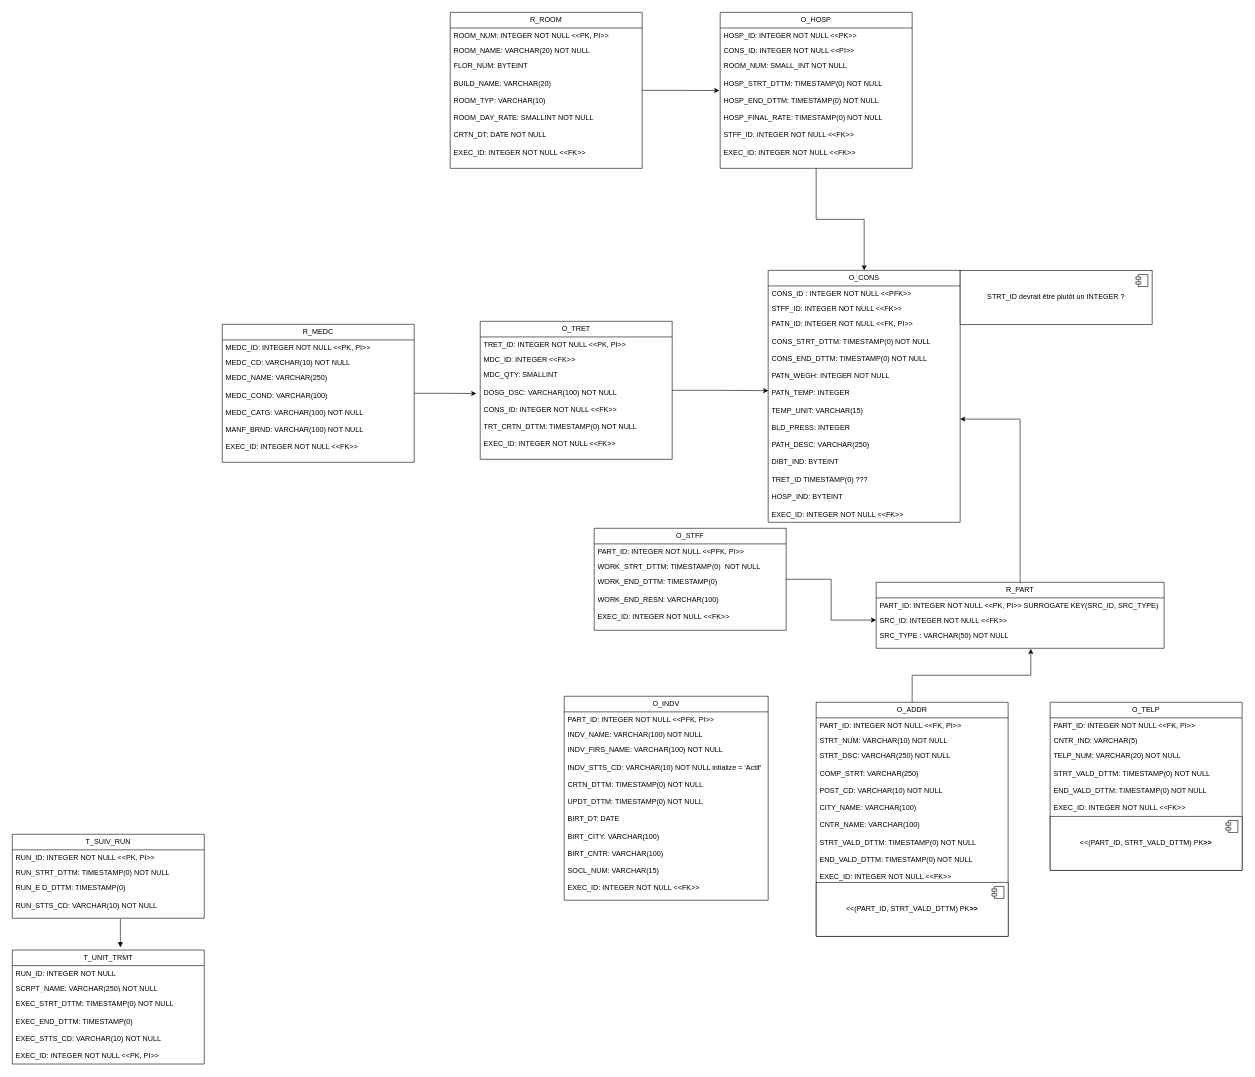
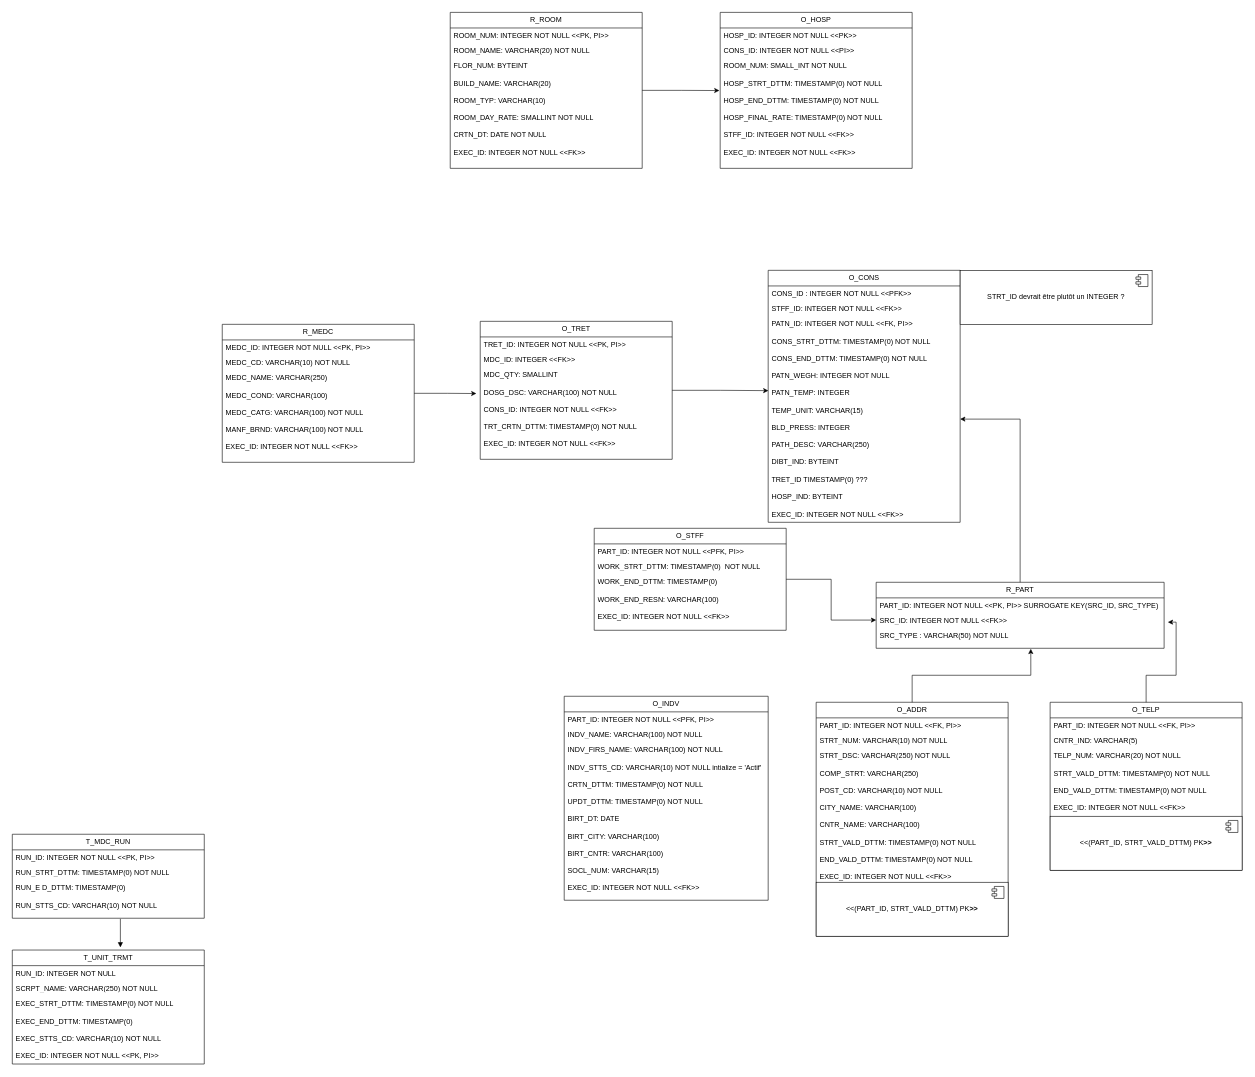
(840, 219) -> none
none -> (1146, 675)
(108, 842) -> (108, 842)
